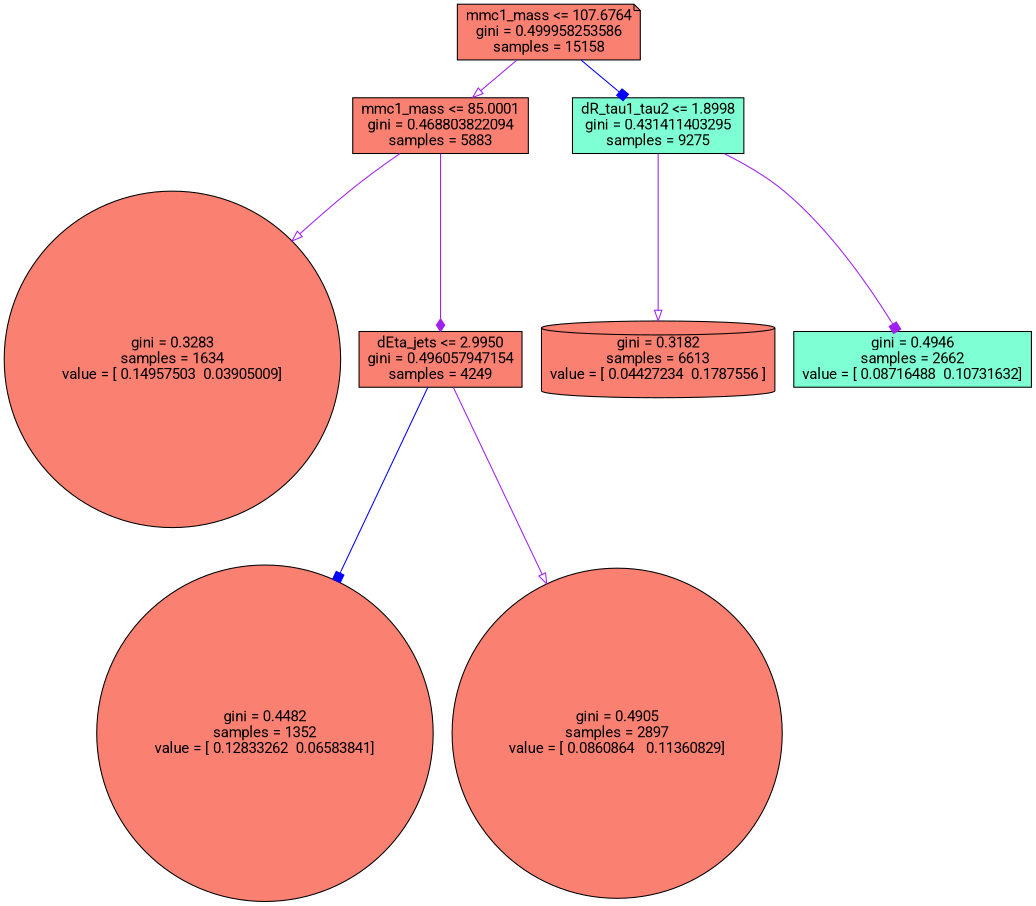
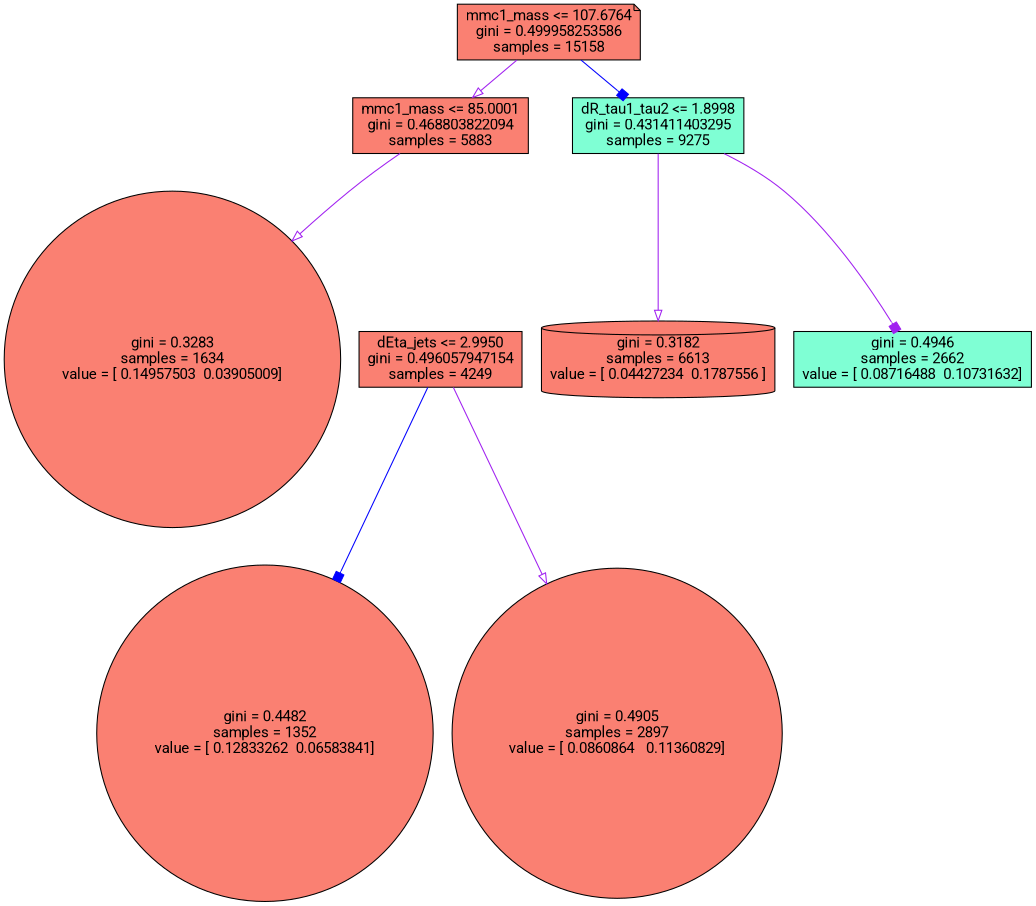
(441, 236) -> none
